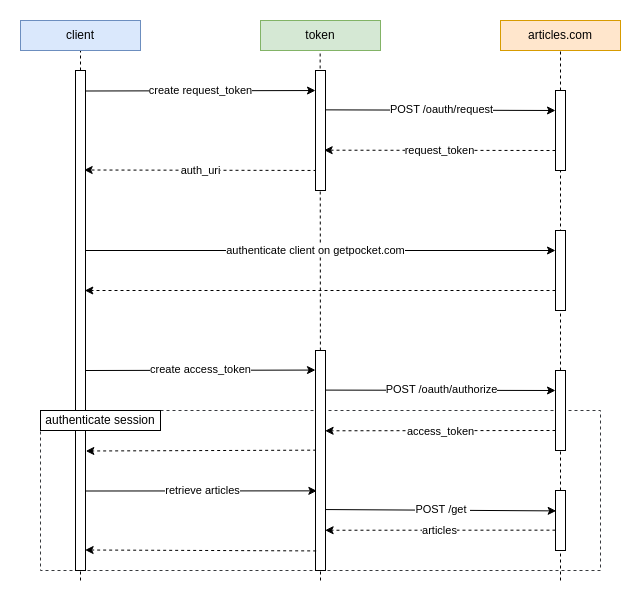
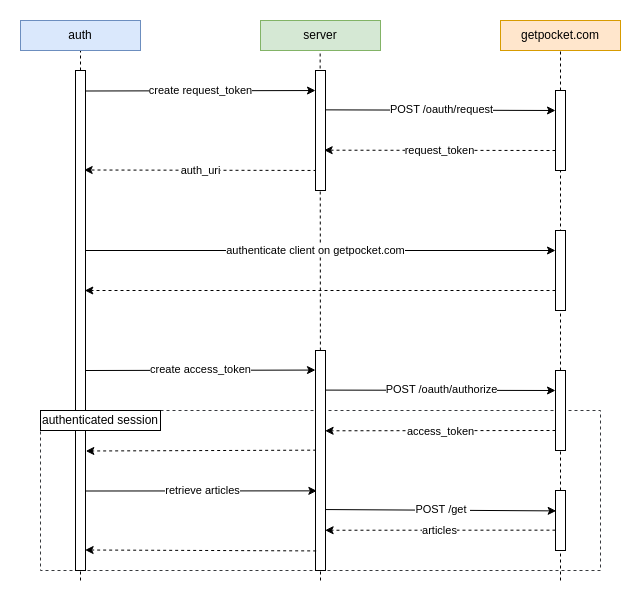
(81, 36) -> (81, 36)
(321, 36) -> (321, 36)
(561, 36) -> (561, 36)
(101, 421) -> (101, 421)
